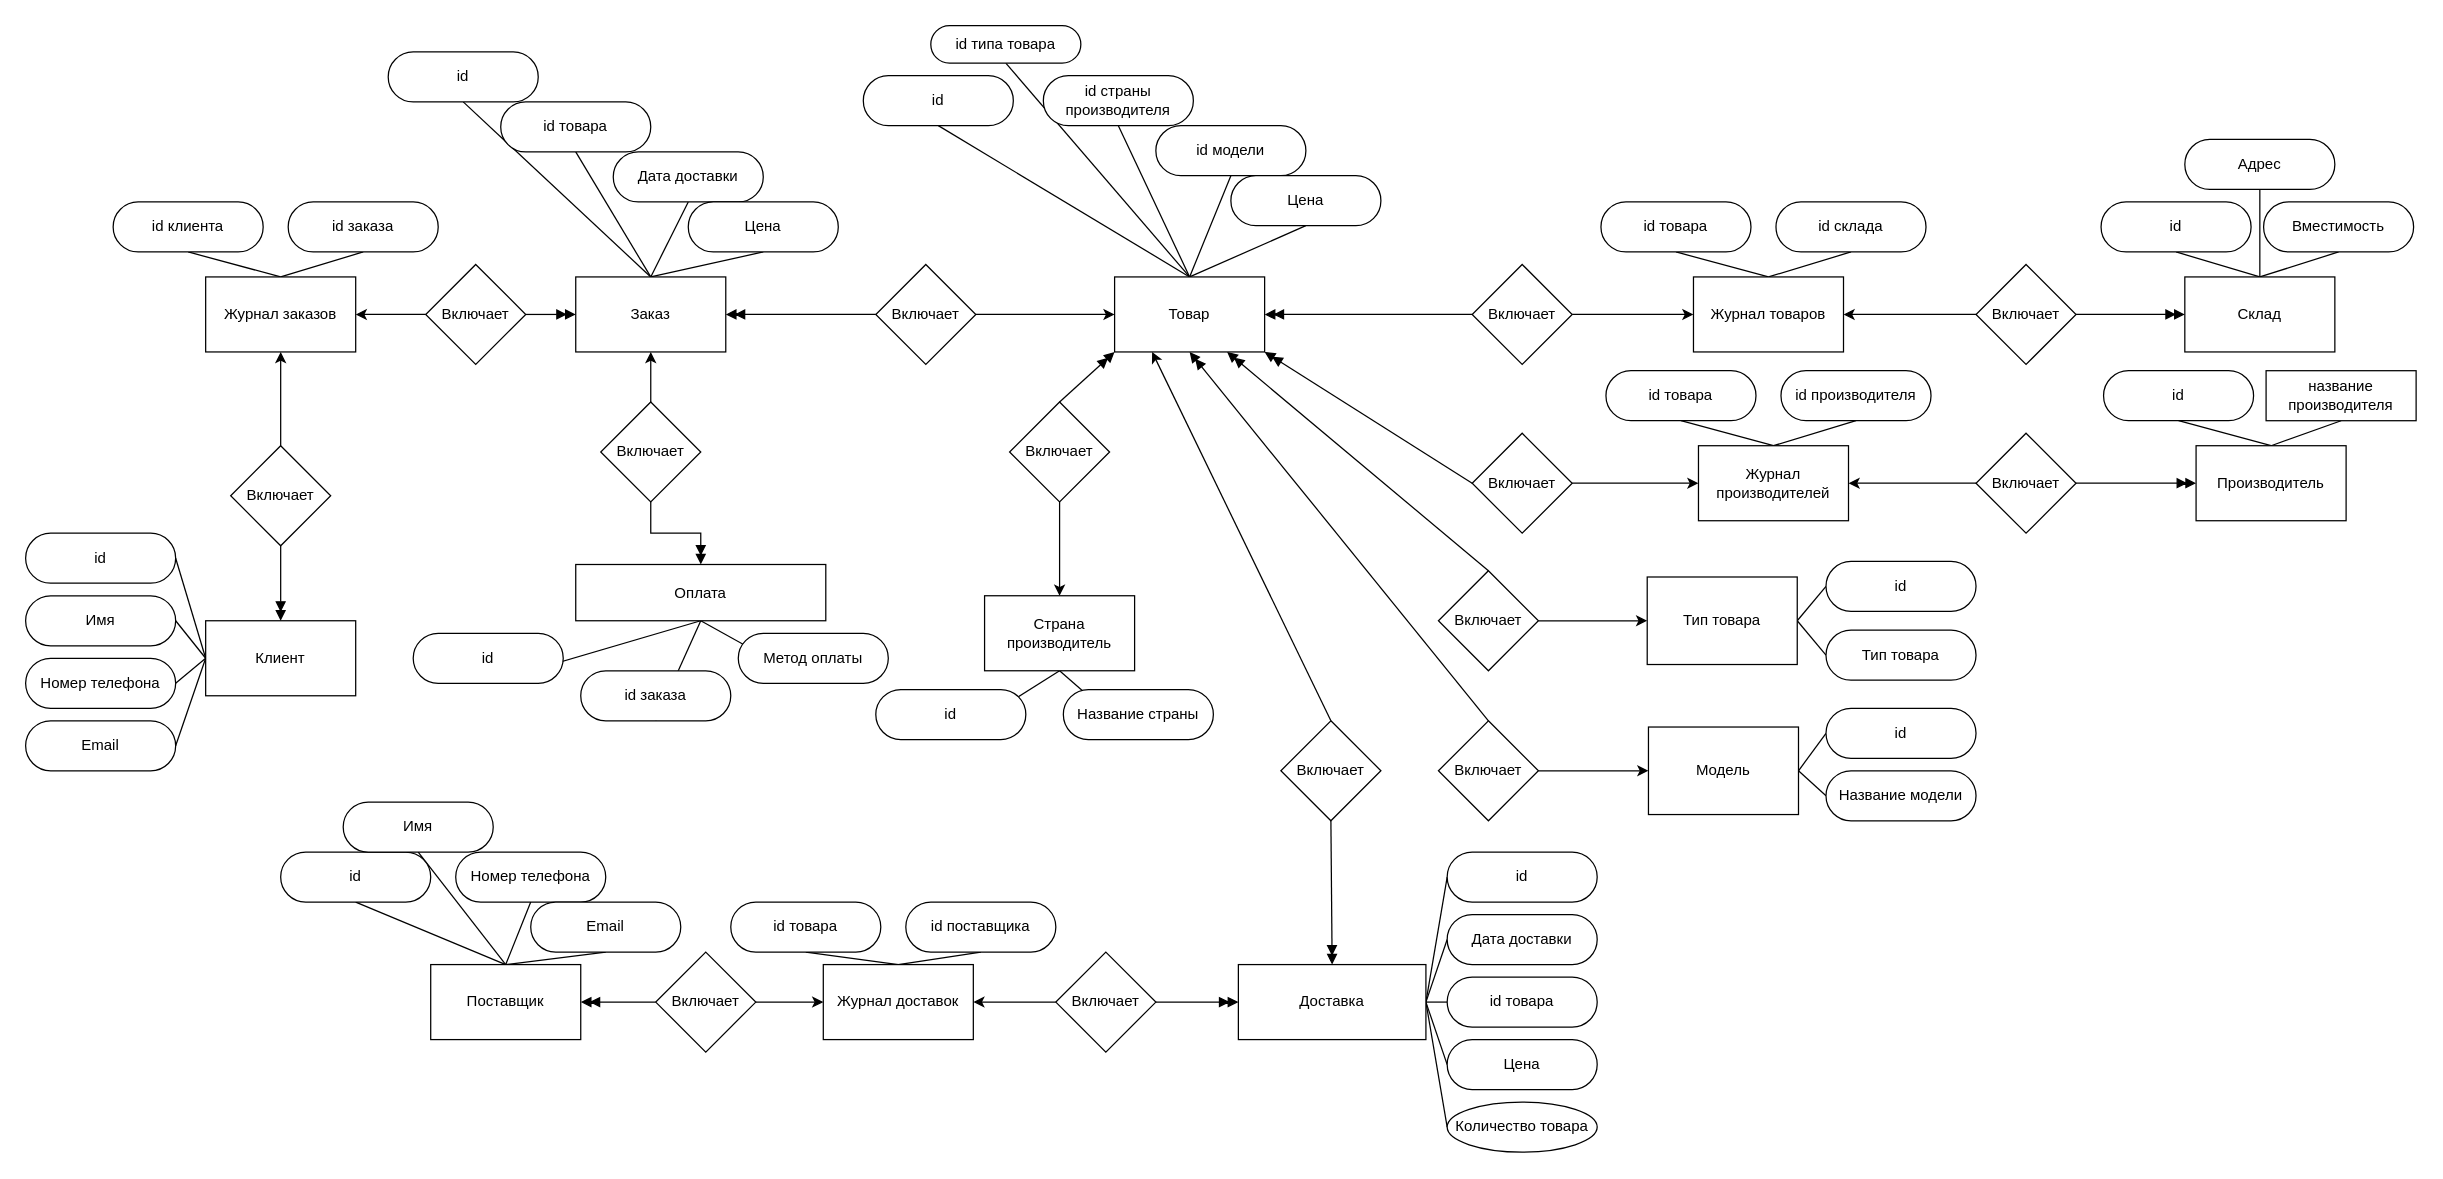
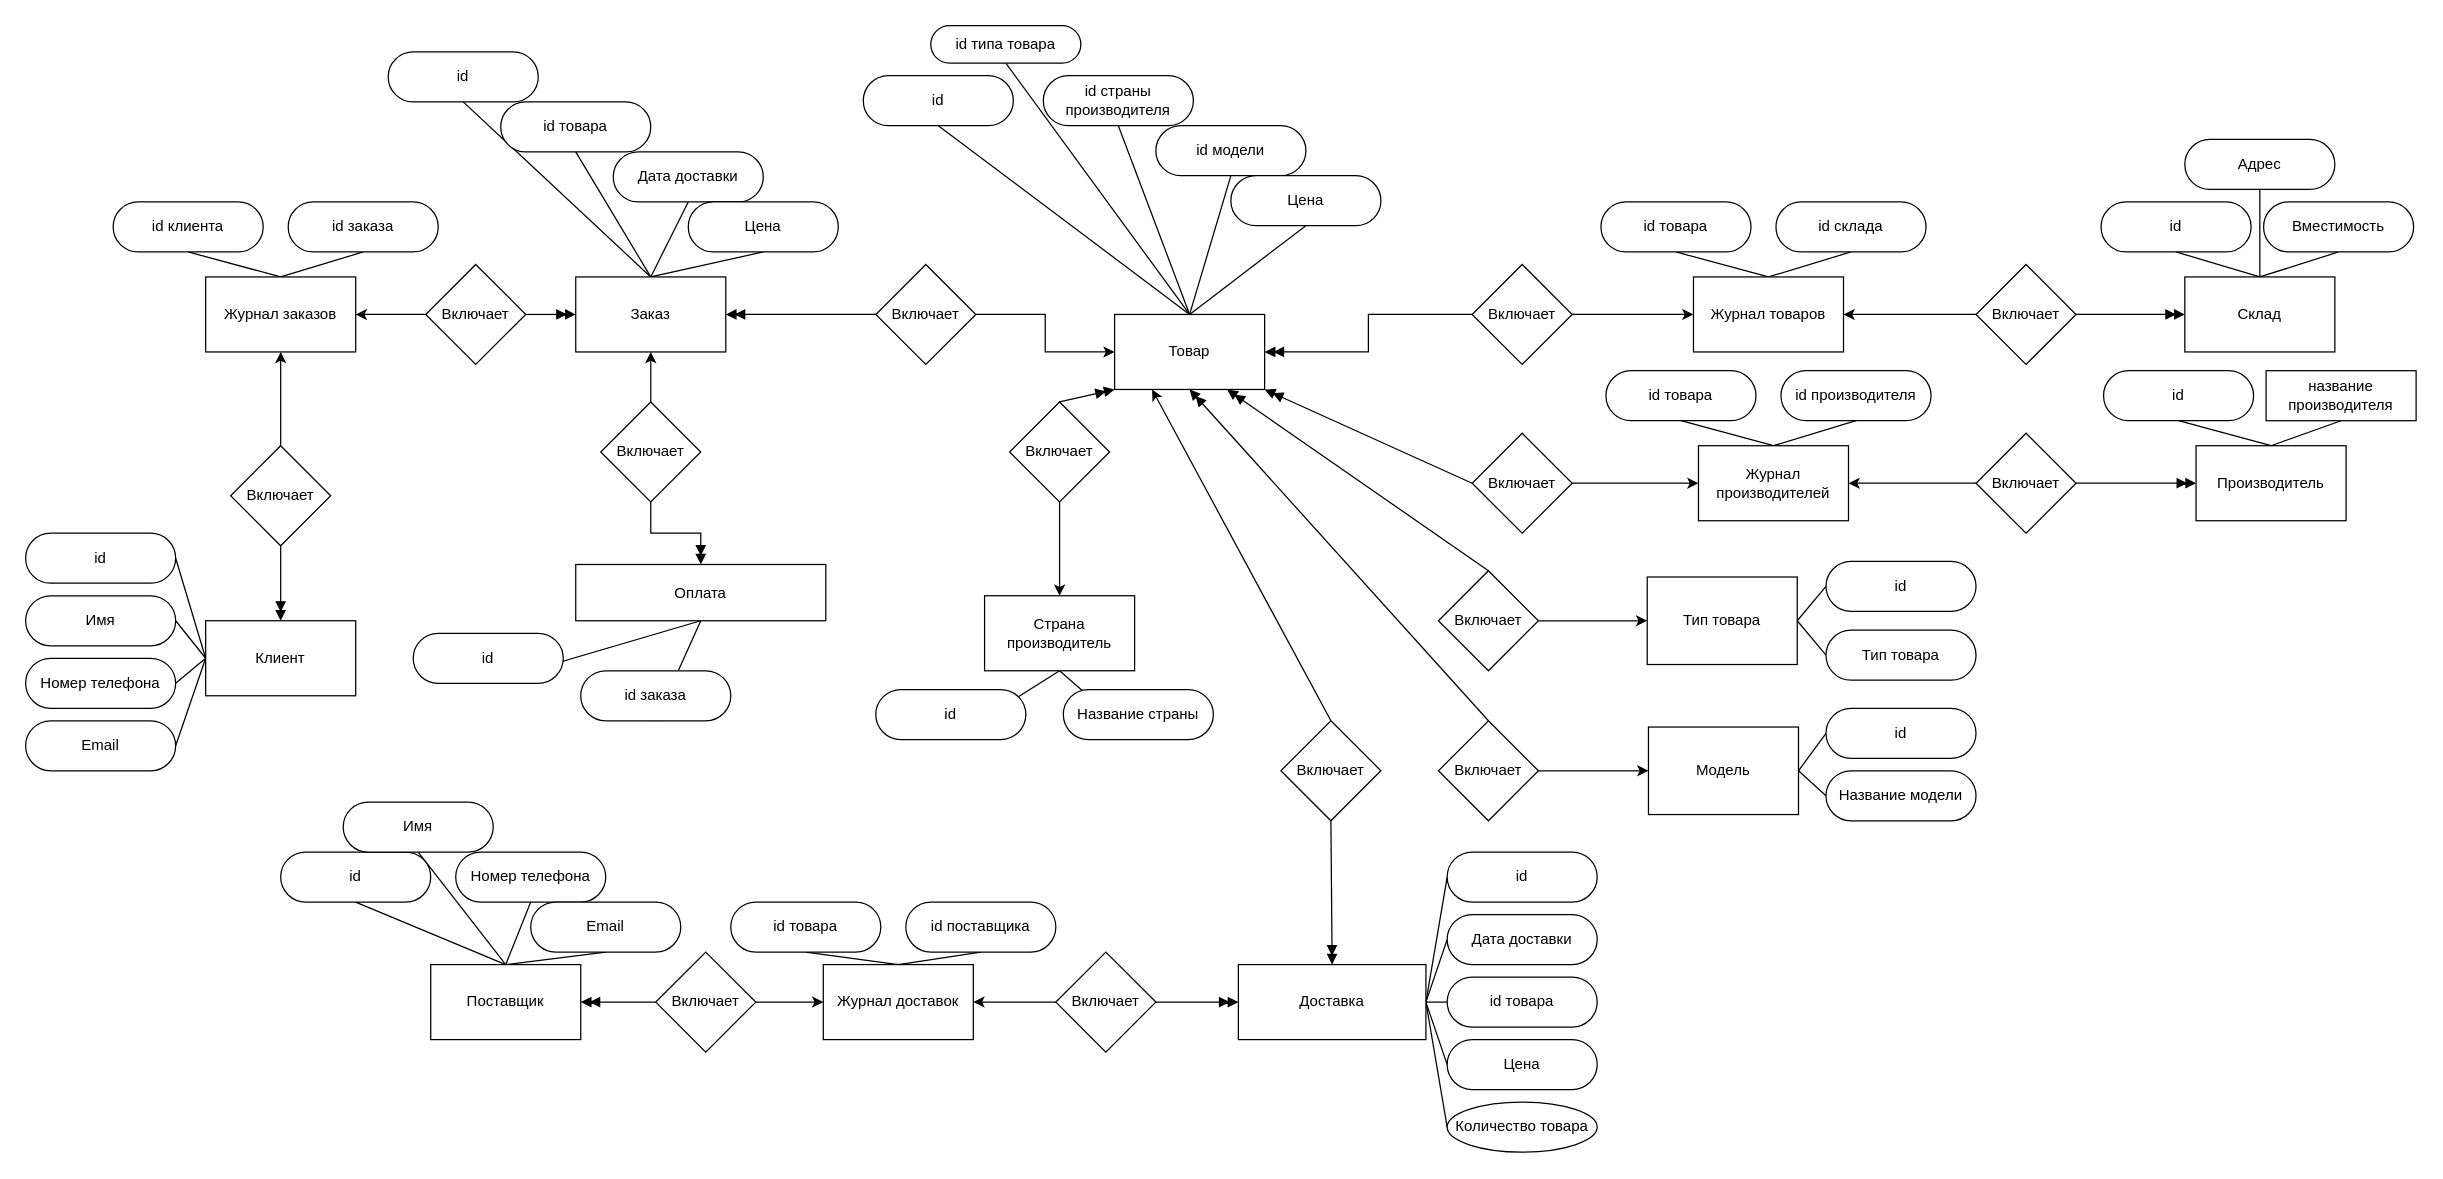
(1189, 314) -> (1189, 352)
(723, 633) -> none
(813, 658) -> none
